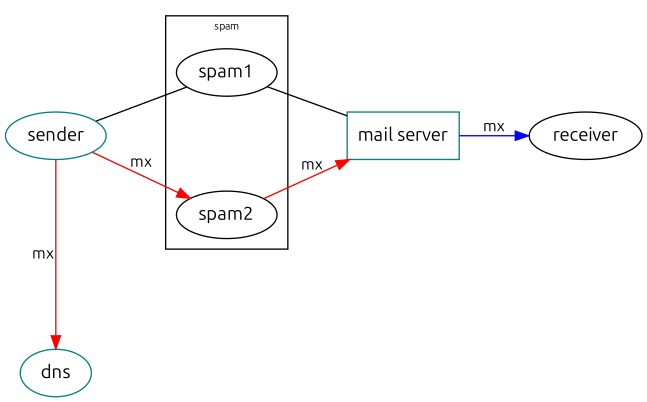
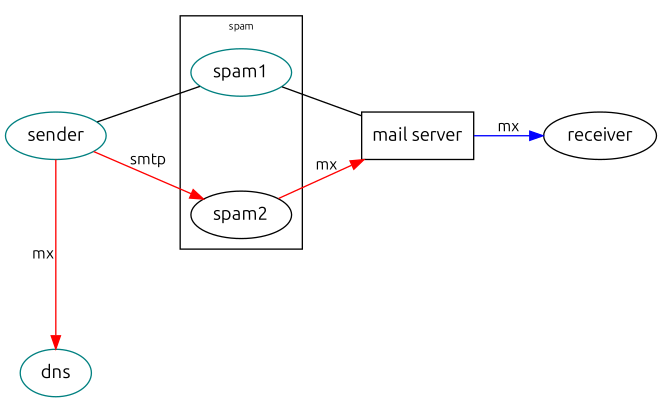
(227, 72) -> (241, 72)
(403, 136) -> (418, 136)
(141, 163) -> (149, 160)
